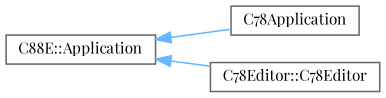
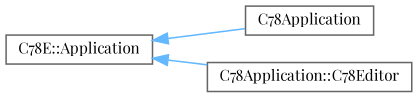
(81, 50) -> (79, 50)
(295, 77) -> (310, 77)
